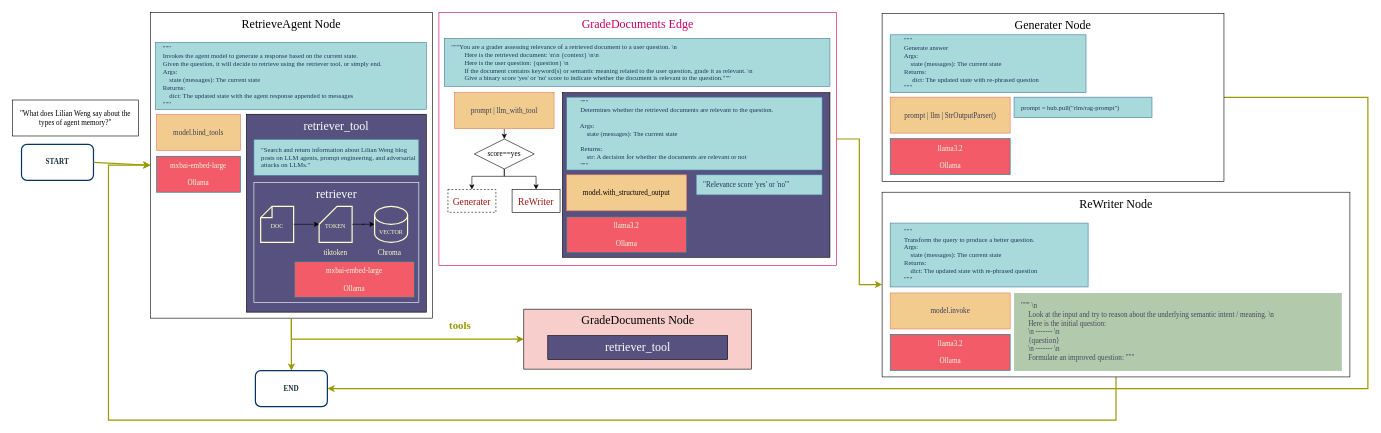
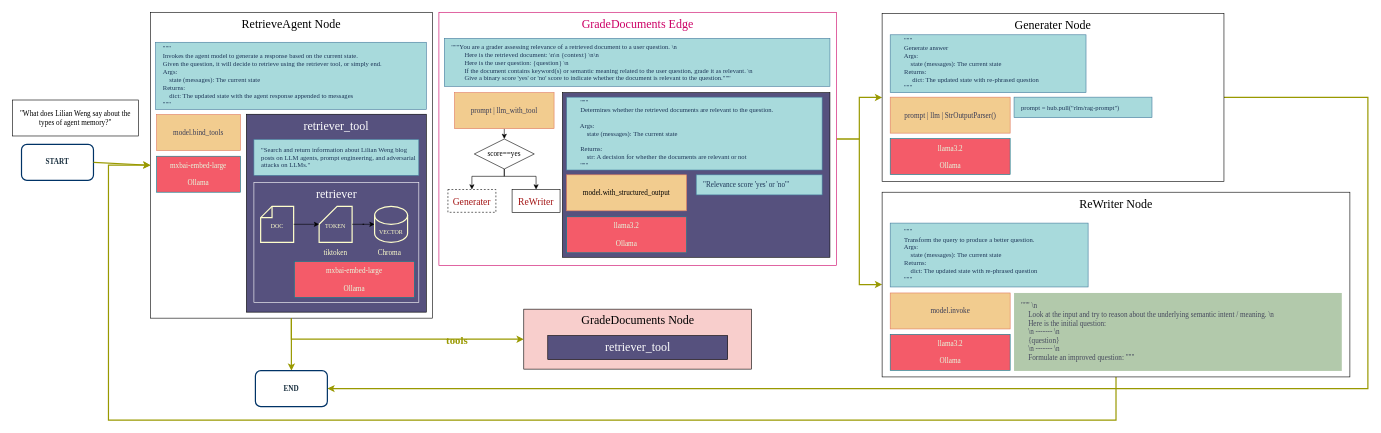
none -> (860, 110)
(460, 326) -> (457, 341)
